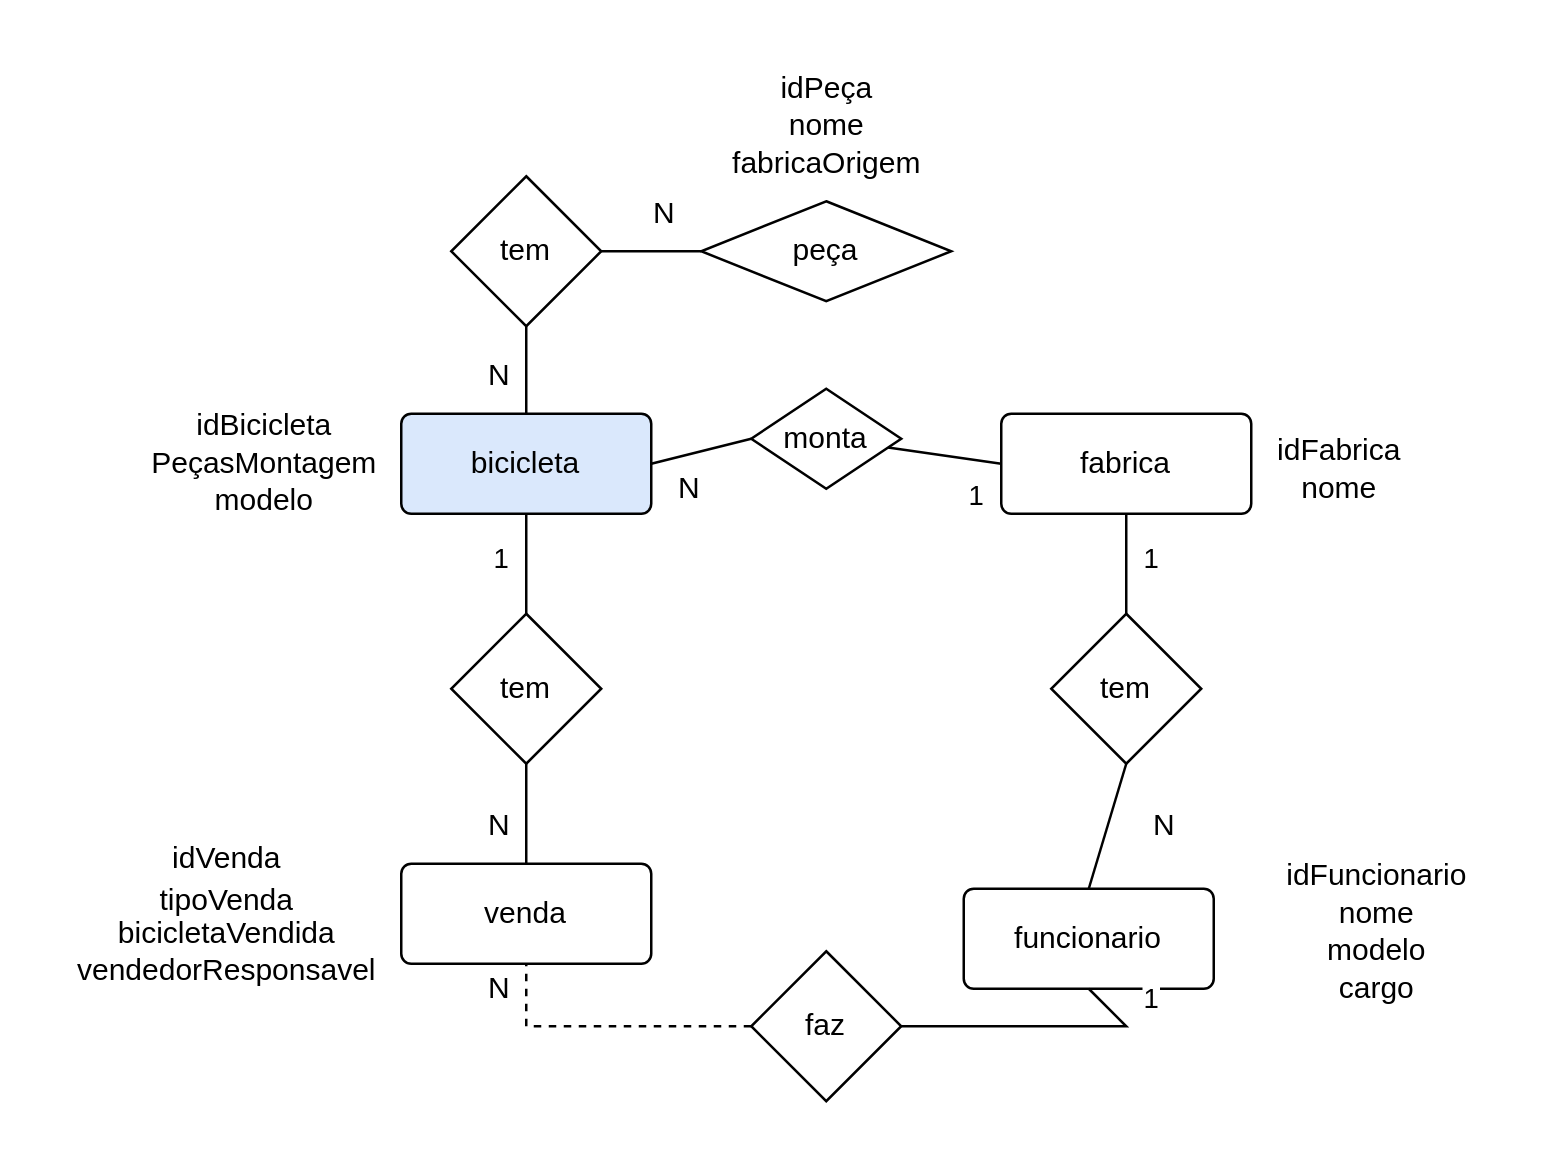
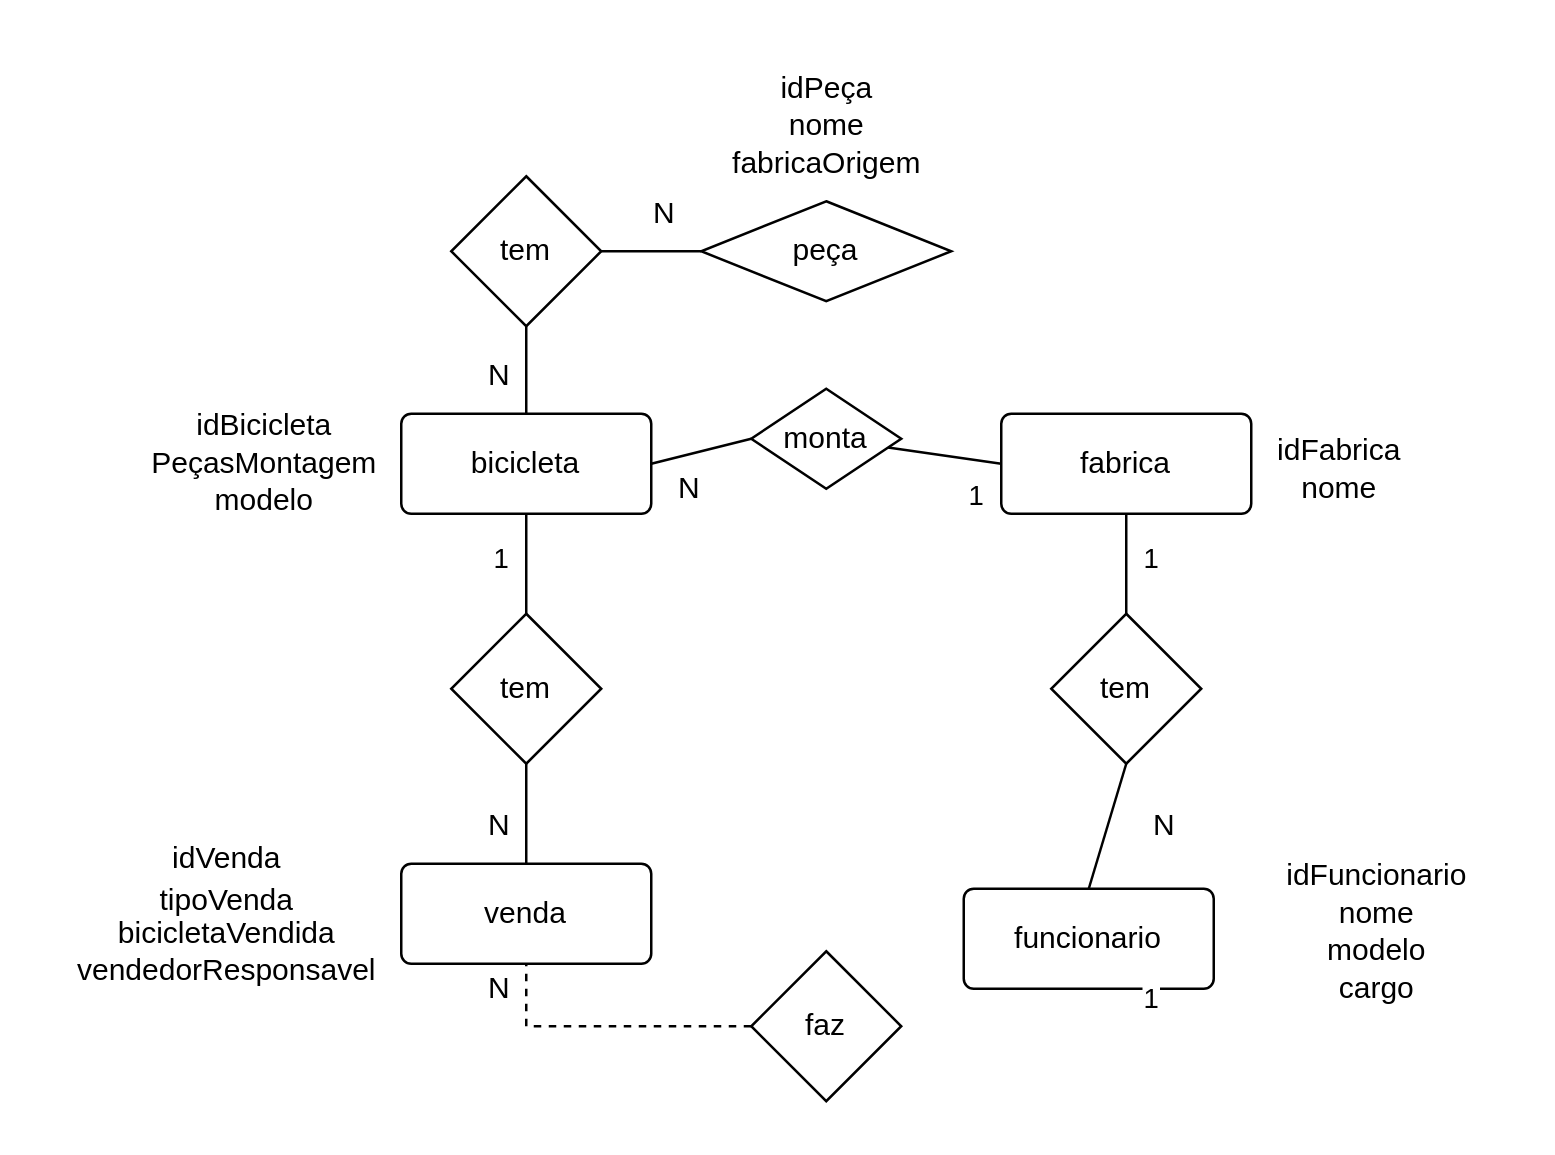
(526, 464) -> (526, 464)
(1040, 1026) -> none
